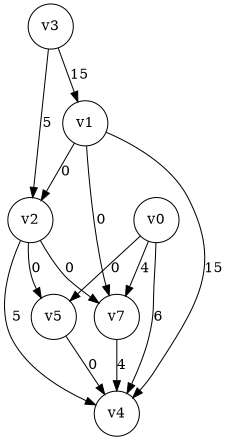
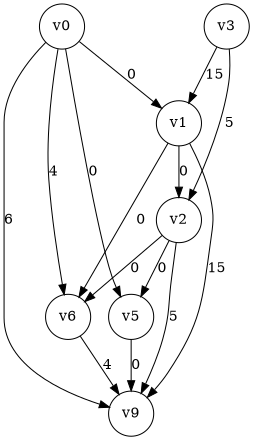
none -> (116, 72)
(117, 317) -> (68, 317)
(117, 414) -> (131, 414)
